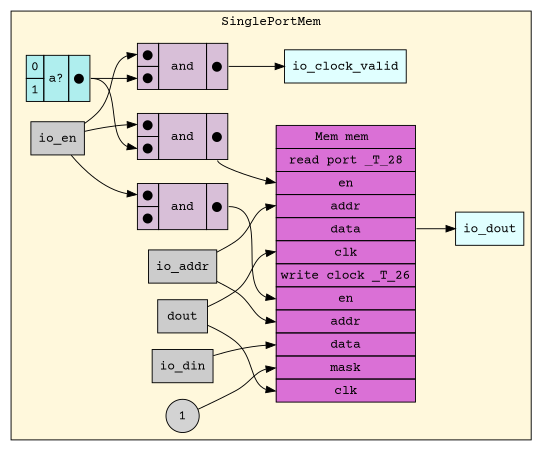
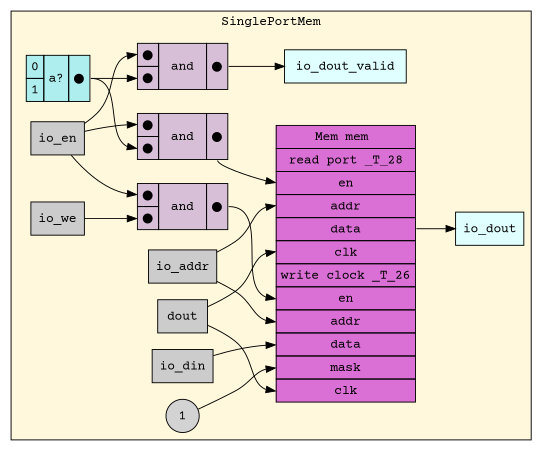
(345, 66) -> (345, 66)
none -> (58, 219)
